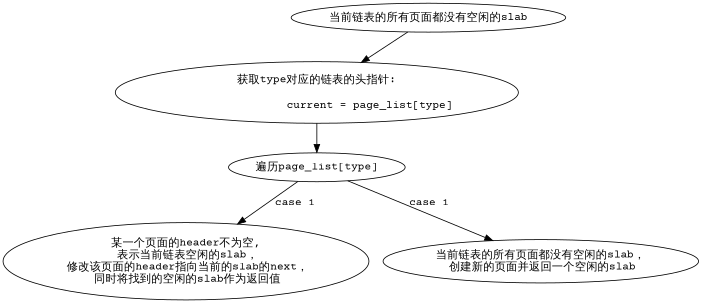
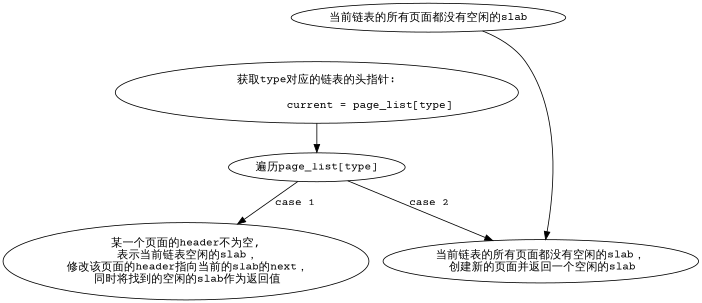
(388, 45) -> (548, 118)
(429, 202) -> (429, 202)
